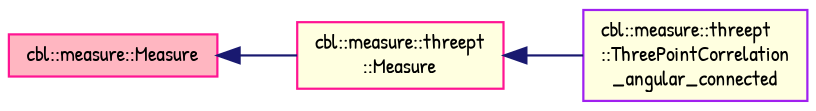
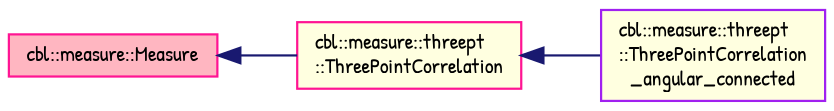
(400, 55) -> (409, 55)
